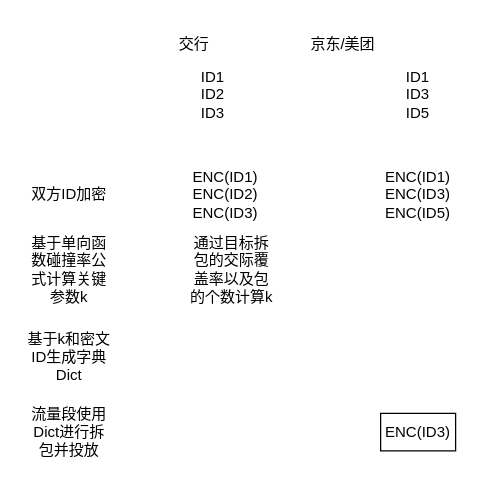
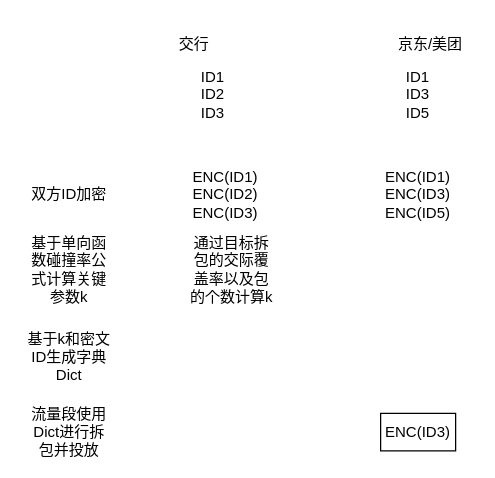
(343, 44) -> (431, 44)
